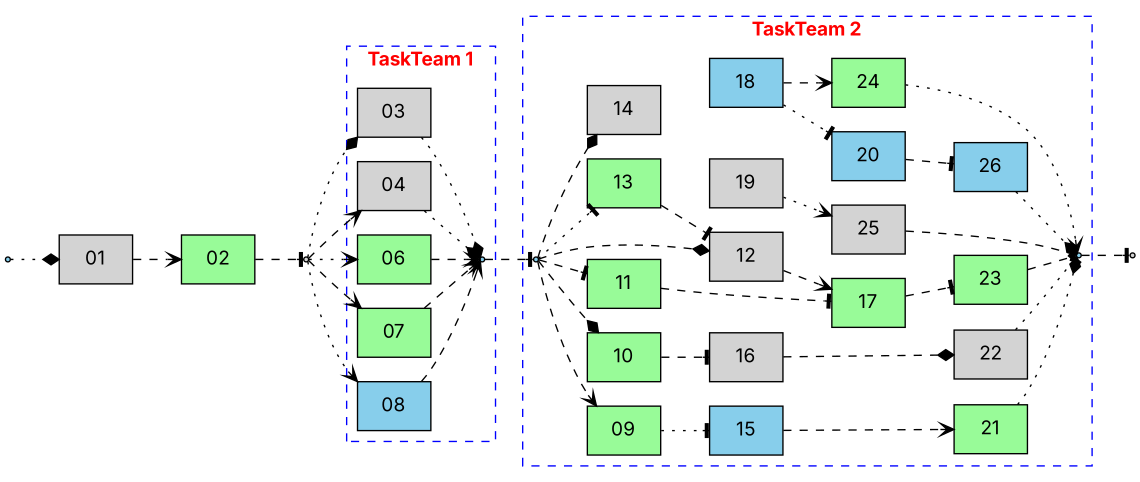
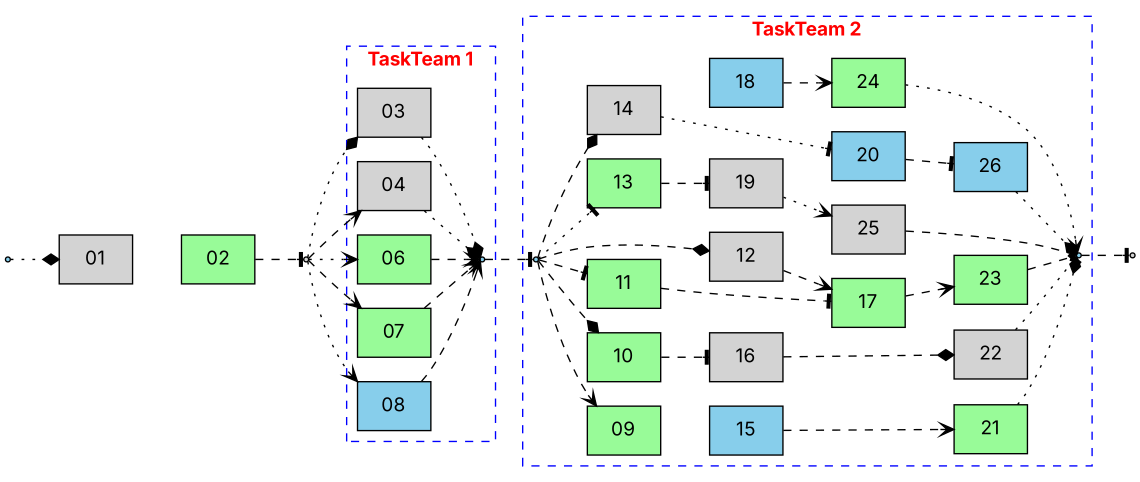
(805, 118) -> (743, 132)
(682, 218) -> (682, 183)
(150, 259) -> none
(926, 292) -> (926, 292)
(682, 431) -> none
